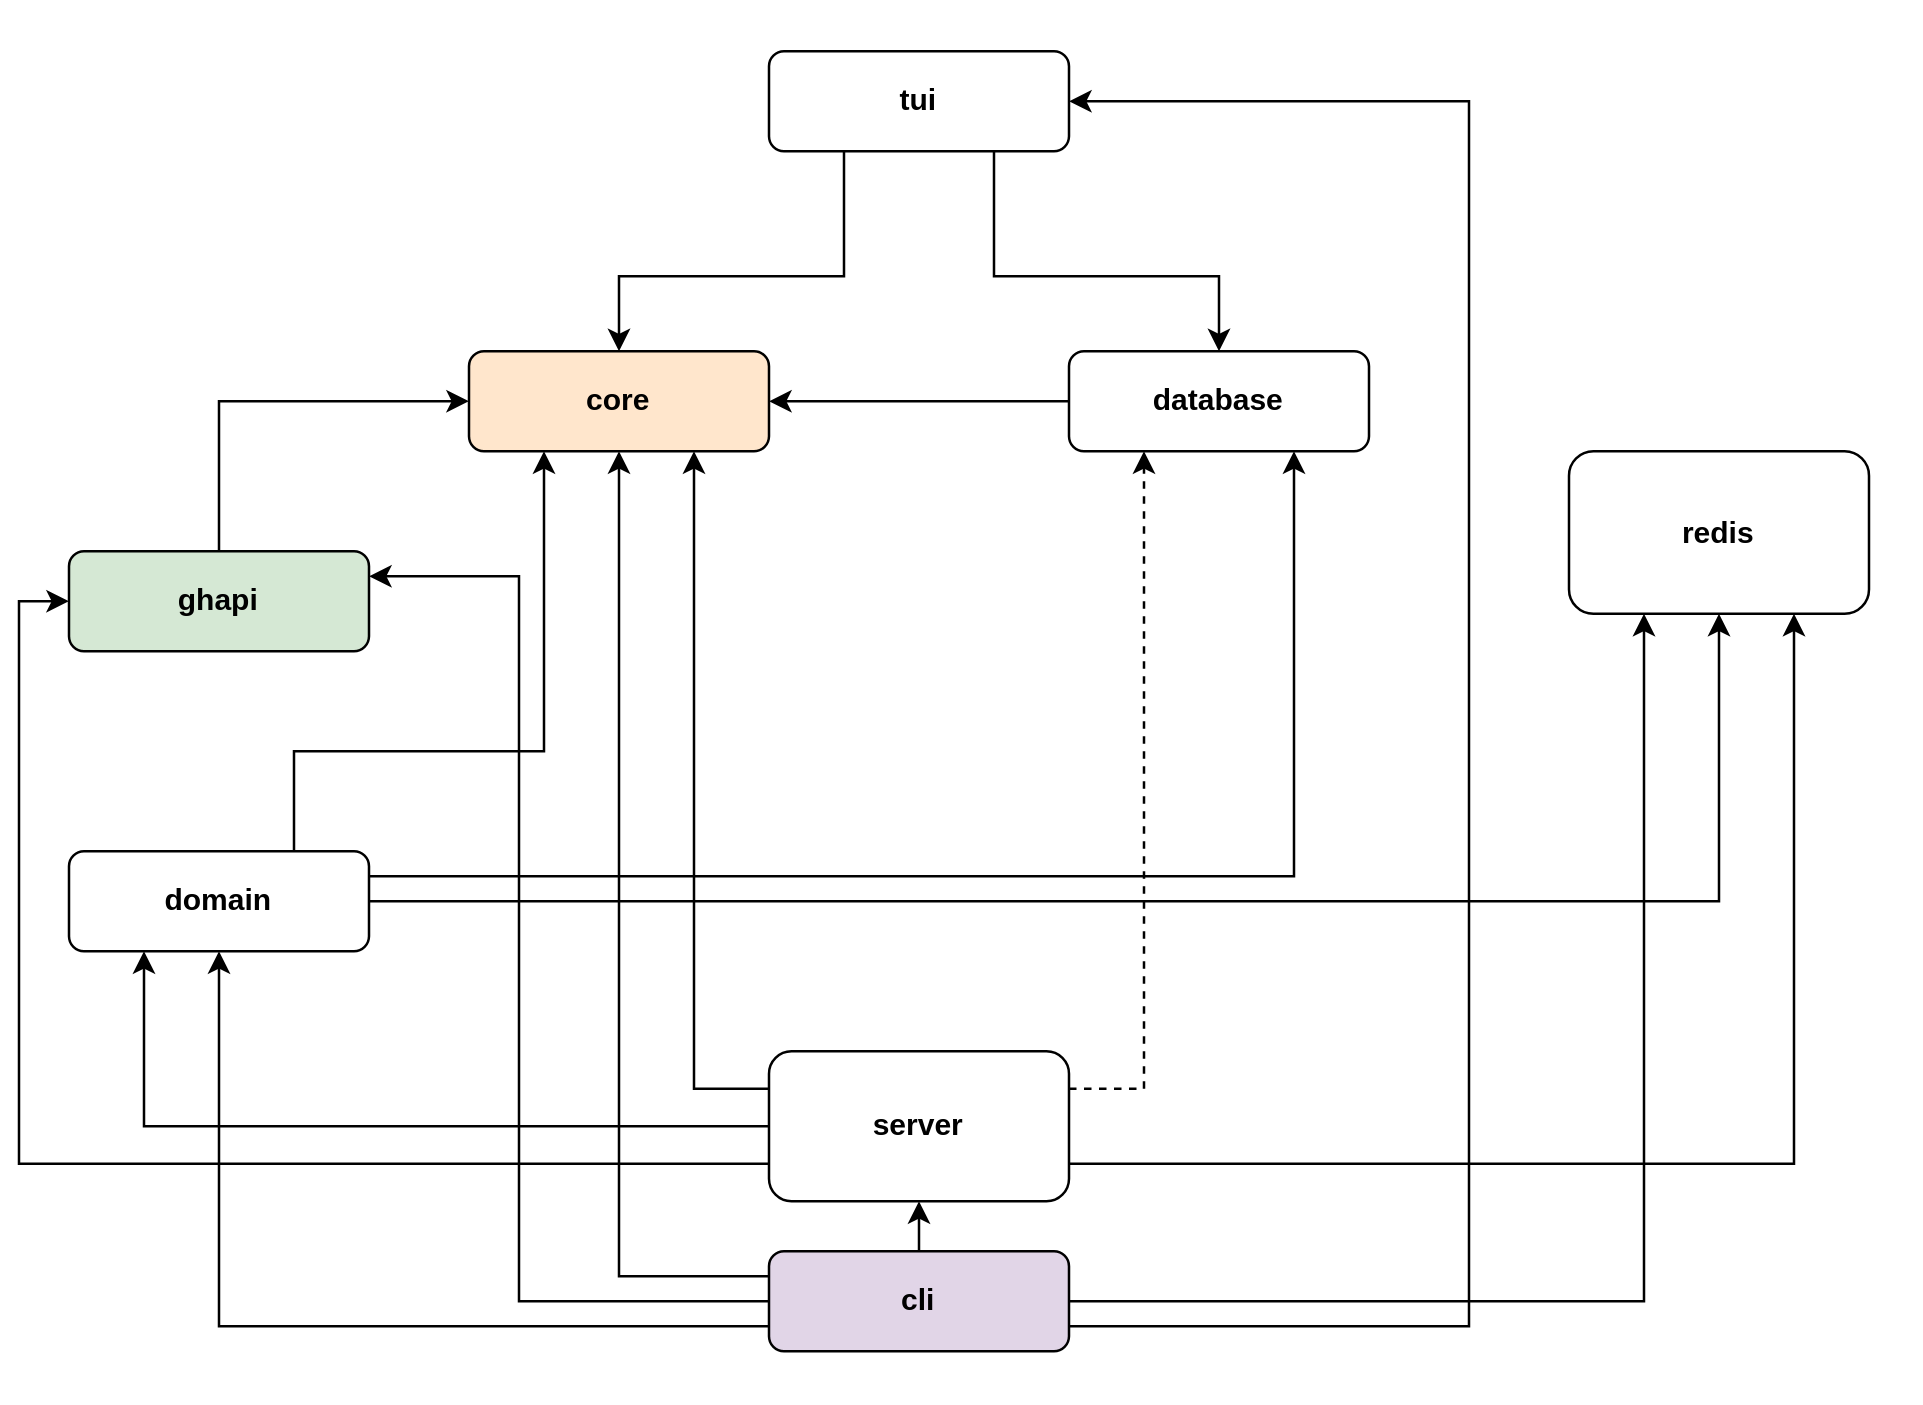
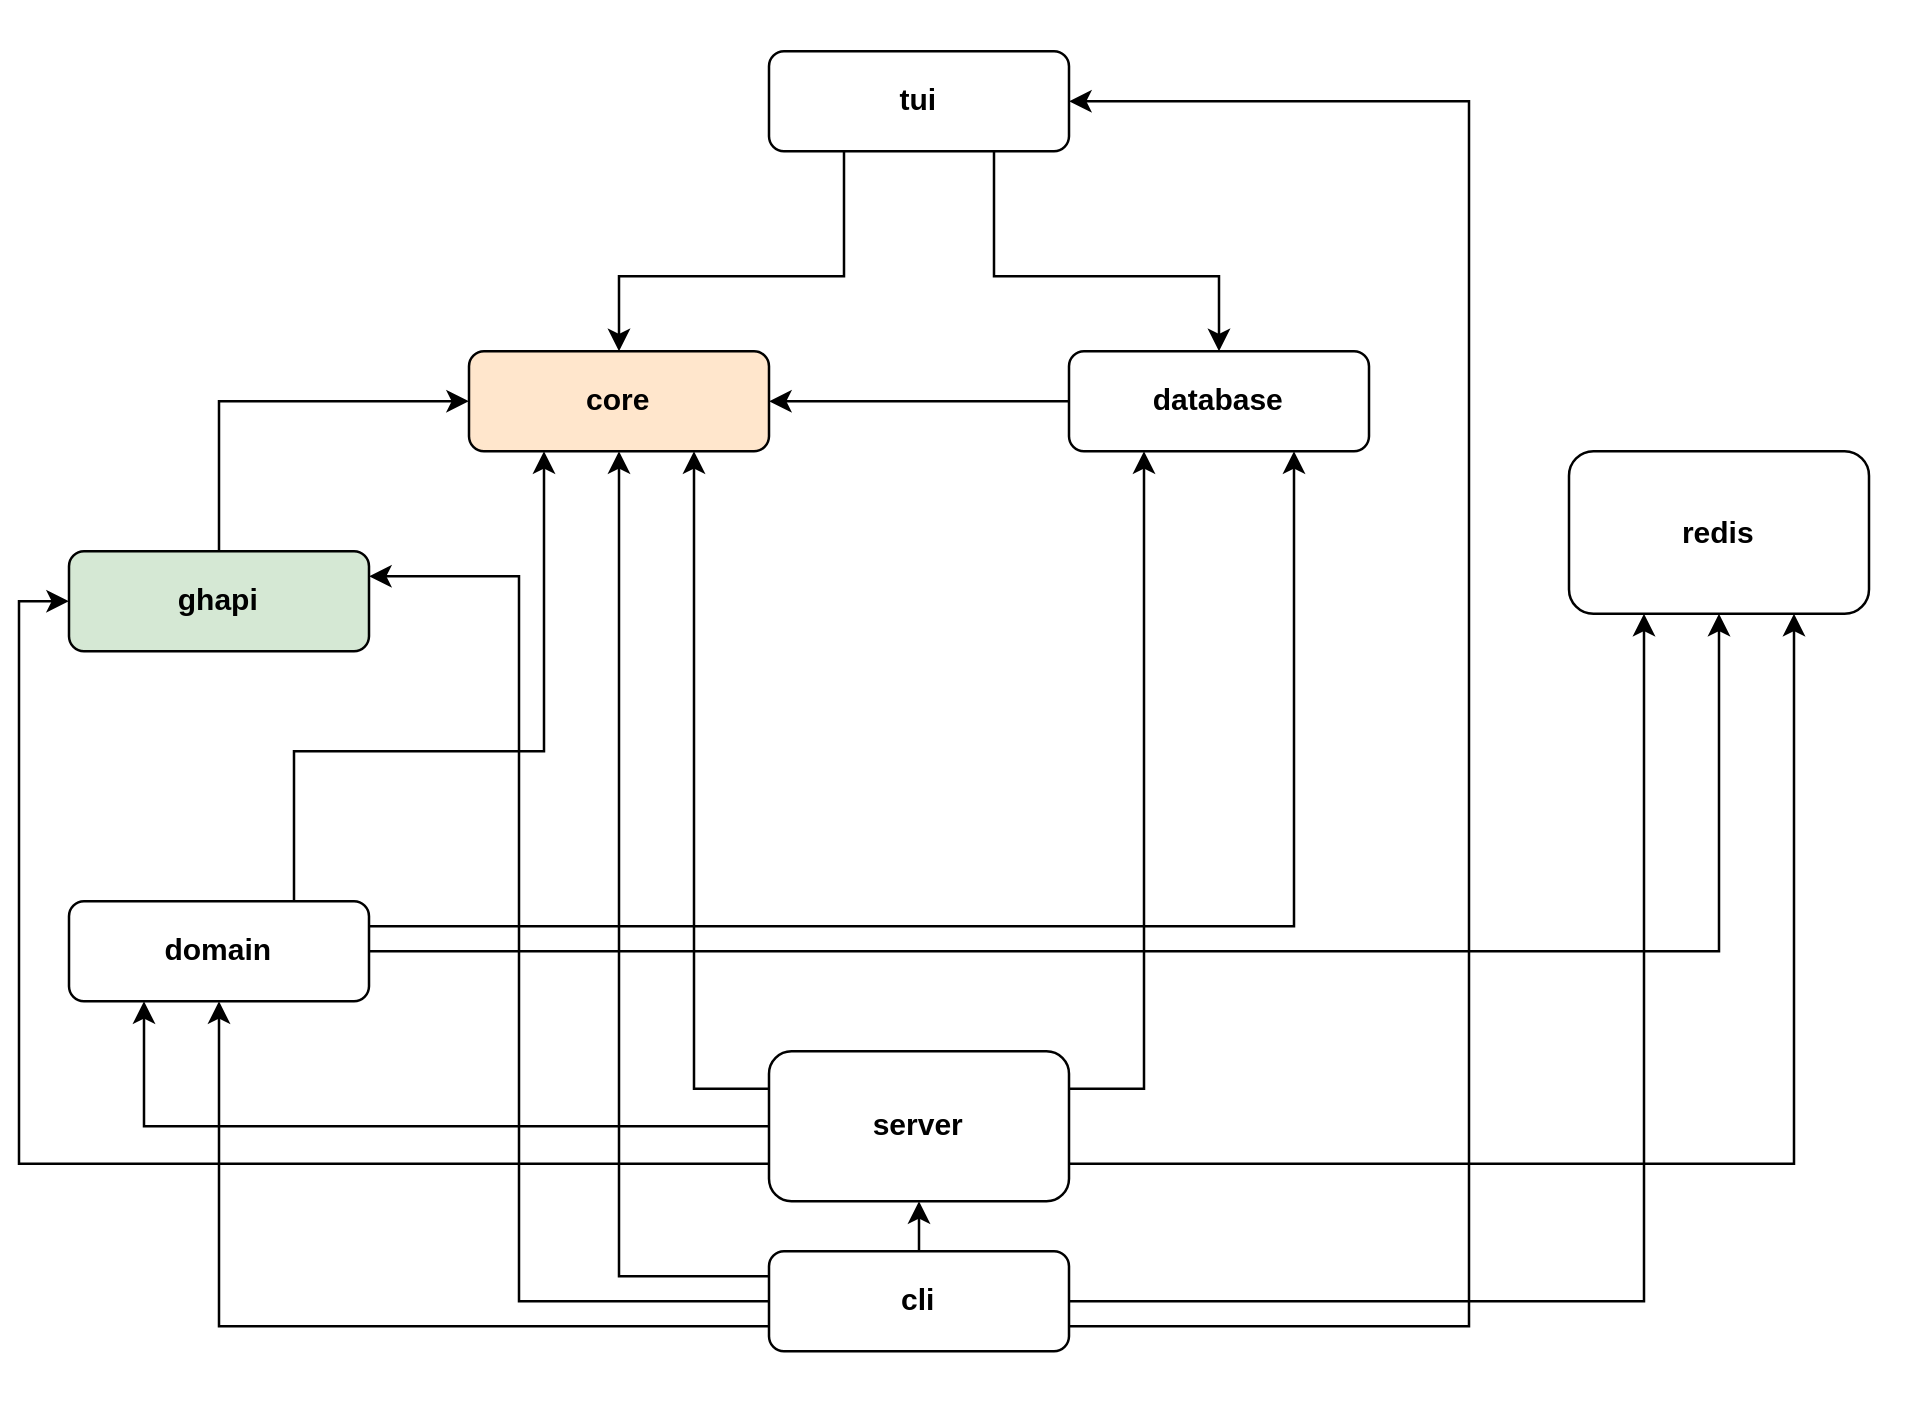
(1144, 672) -> (1144, 672)
(219, 901) -> (219, 951)
(919, 1301) -> (919, 1301)
